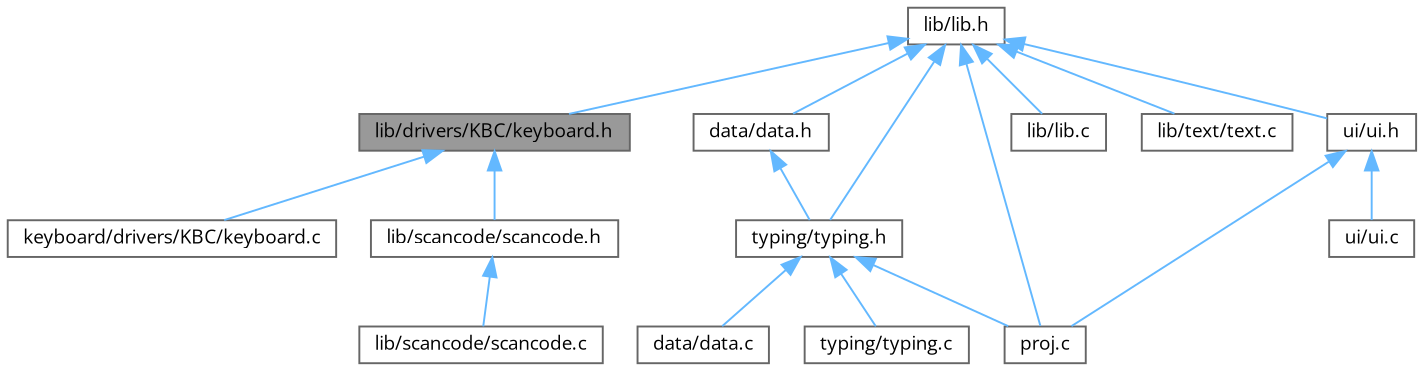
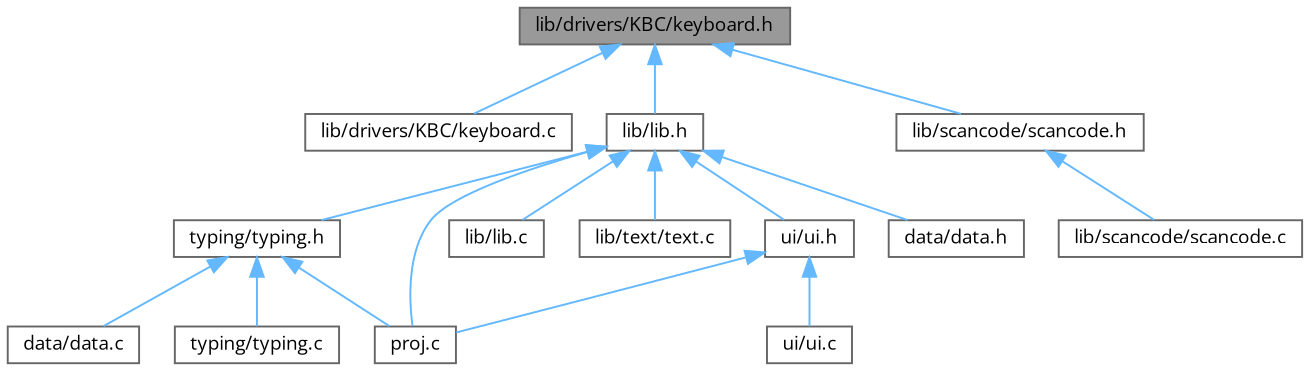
(729, 78) -> (655, 89)
(795, 194) -> none
(172, 239) -> (439, 132)
